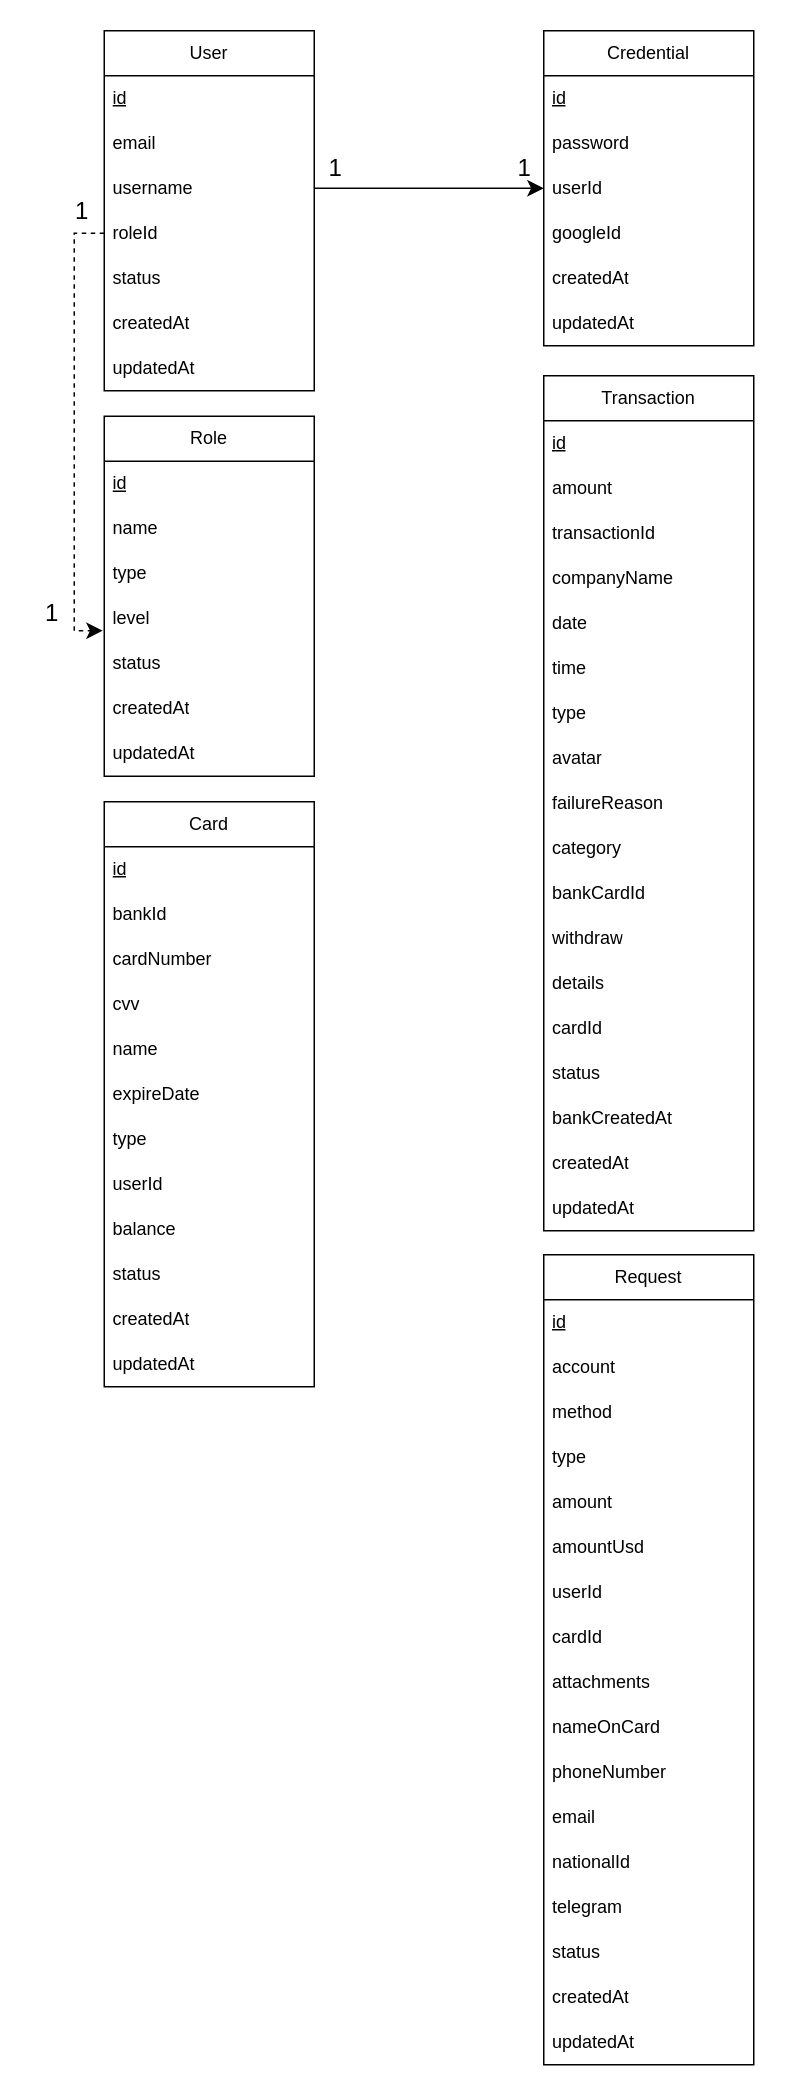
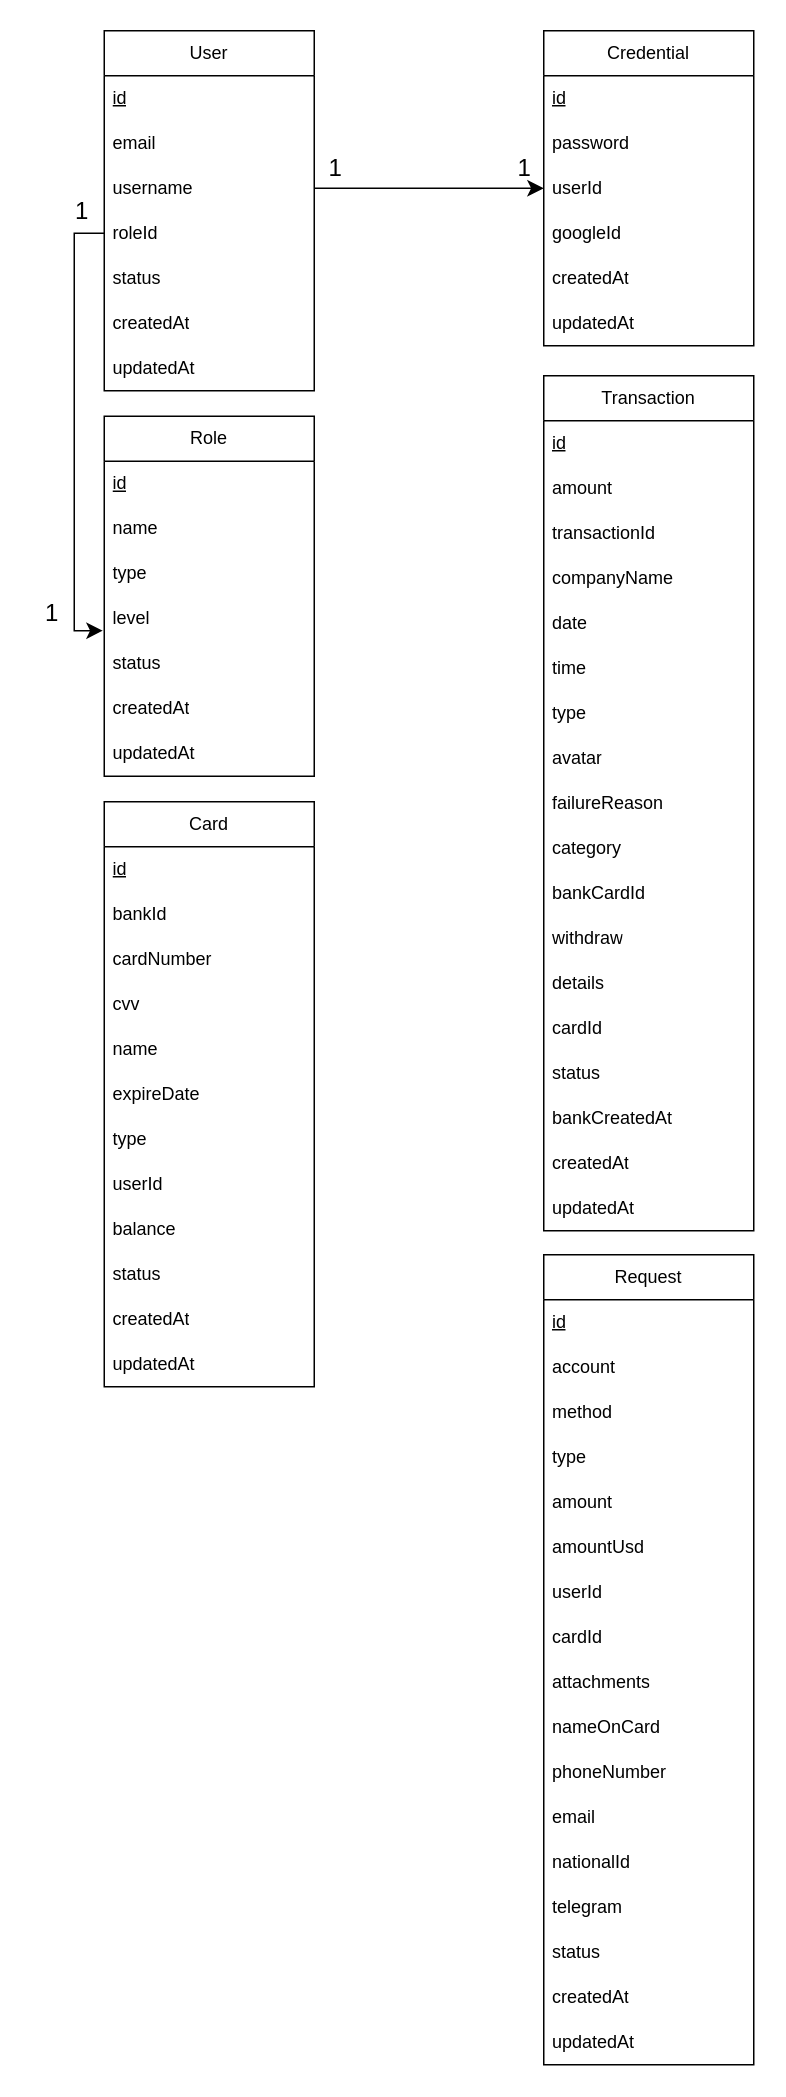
(74, 425) -> (74, 425)
